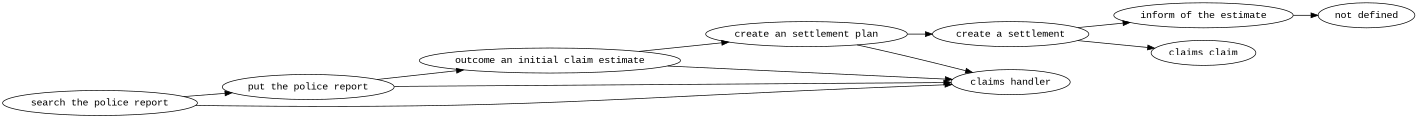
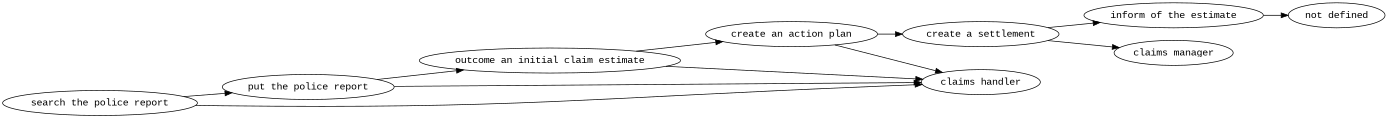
(807, 34) -> (792, 34)
(1204, 53) -> (1174, 53)
